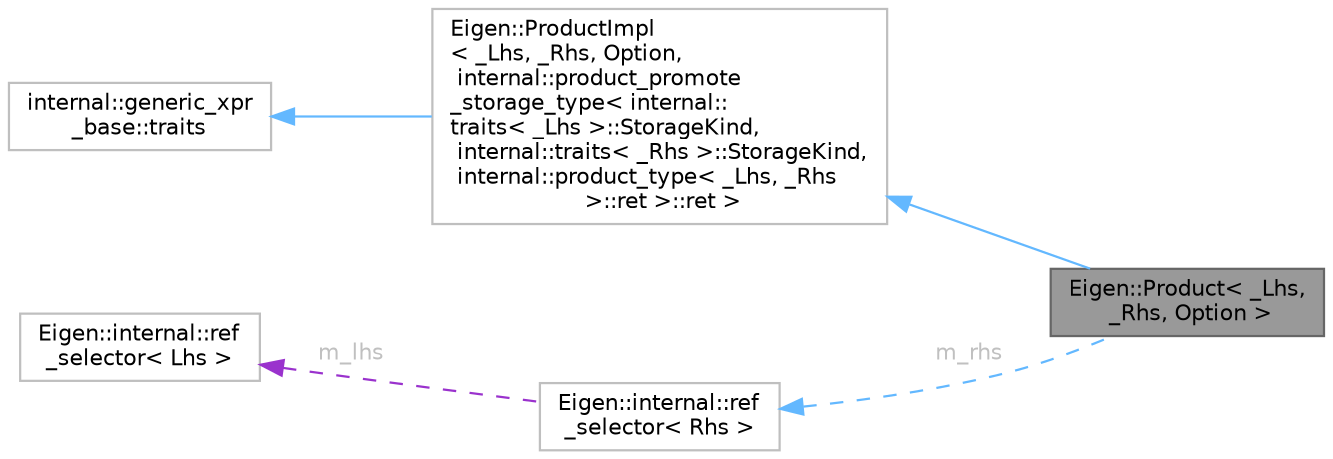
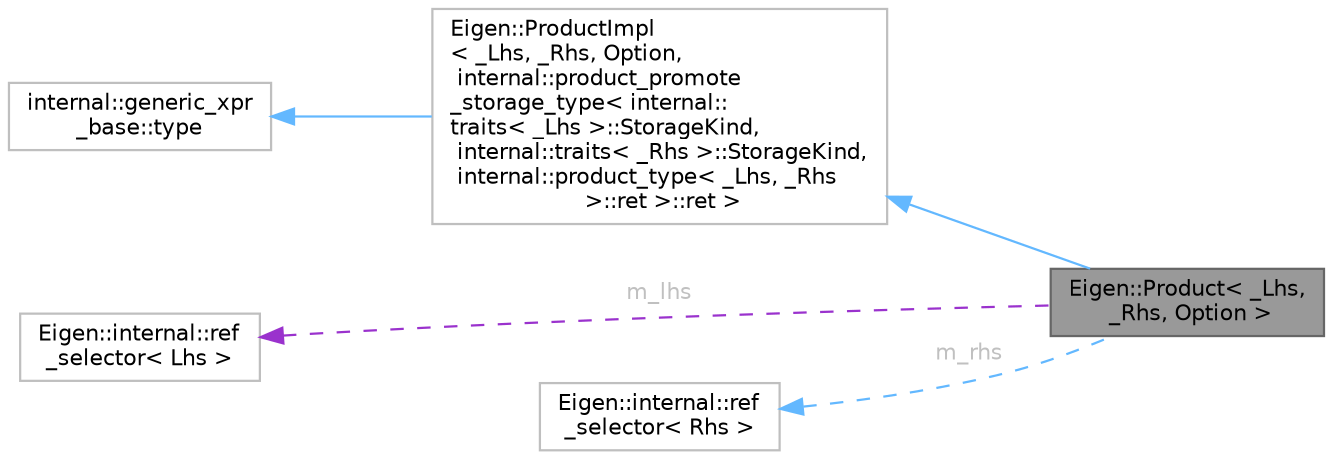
(140, 116) -> (140, 116)
(411, 385) -> (667, 317)
